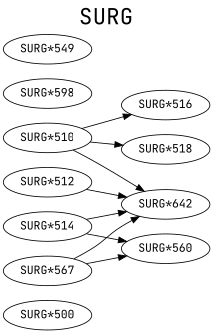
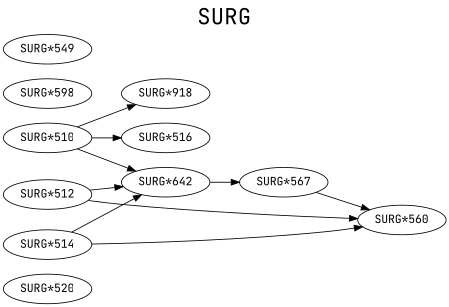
(166, 149) -> (166, 94)
none -> (219, 212)
(101, 243) -> (221, 182)
(48, 315) -> (48, 289)
